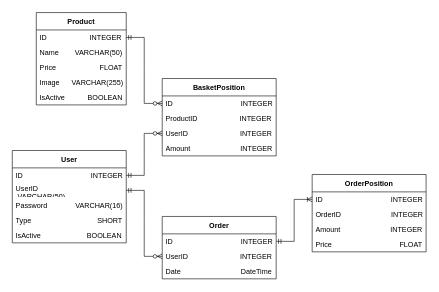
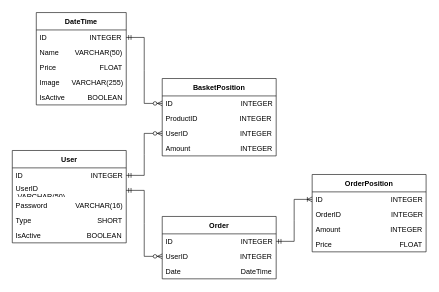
(81, 21) -> (81, 21)
